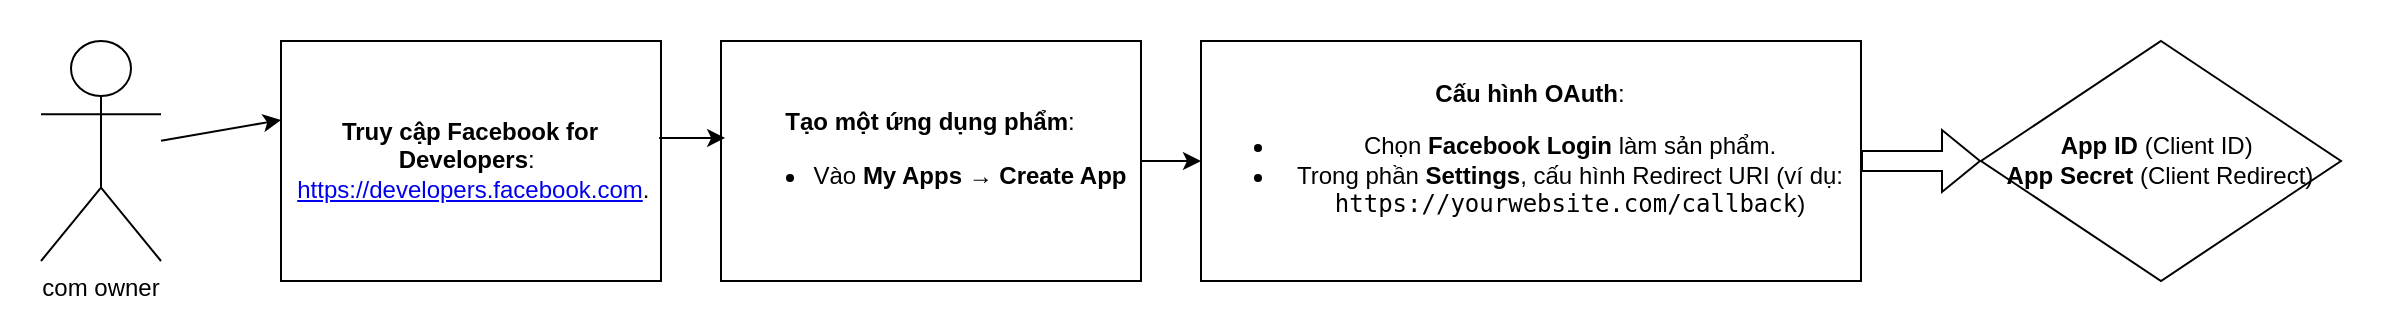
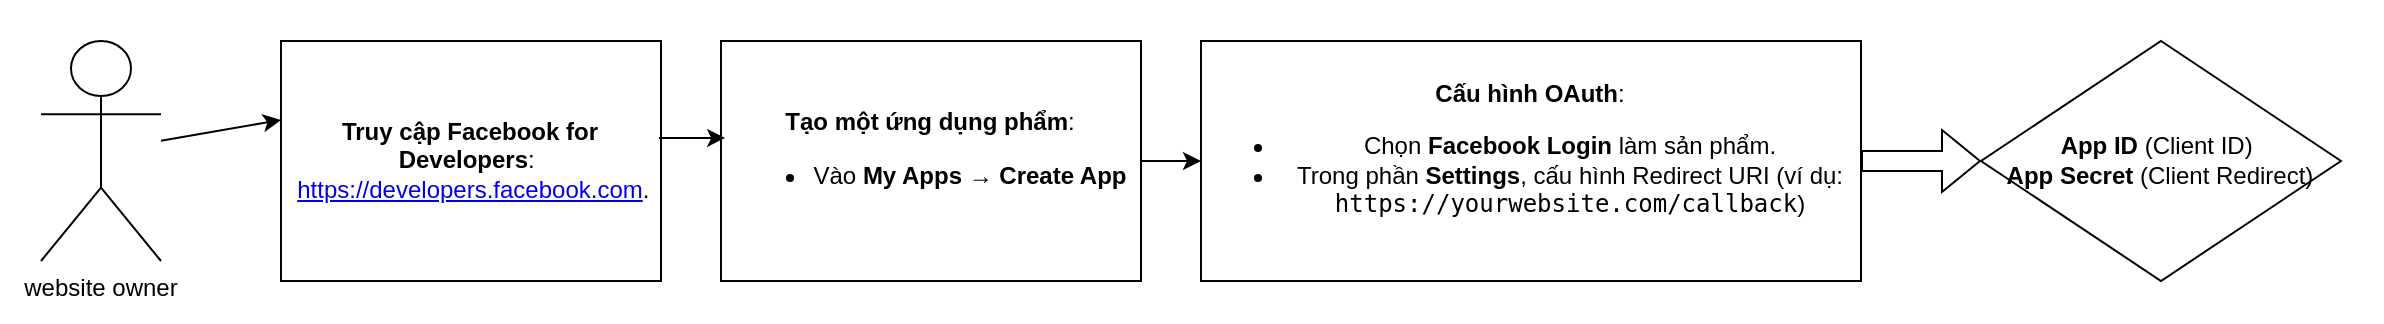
(102, 289) -> (102, 289)
